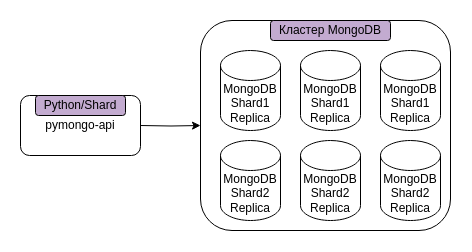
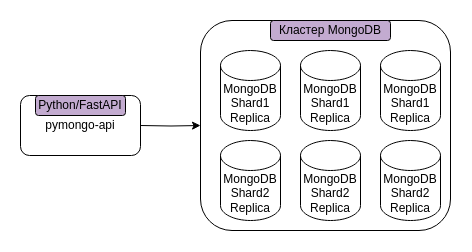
(81, 106) -> (81, 106)
